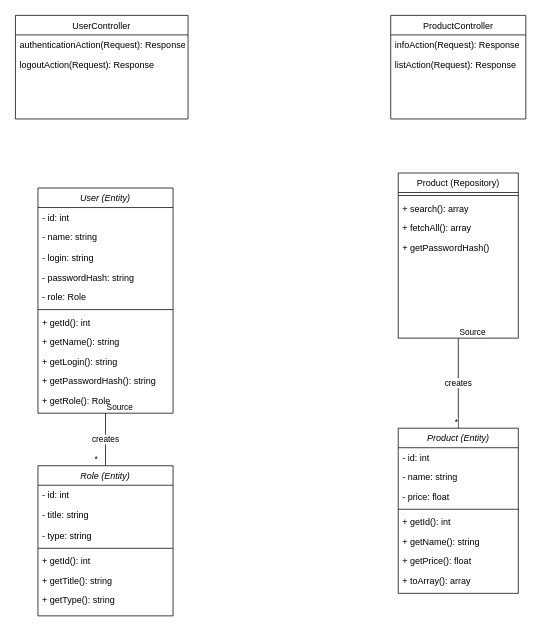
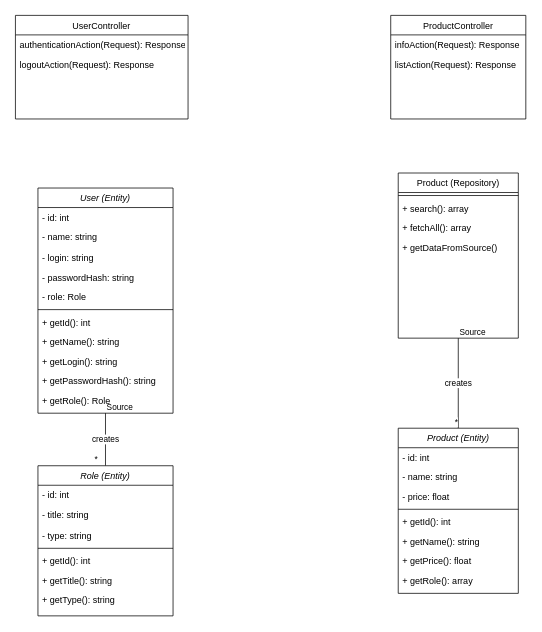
(449, 248) -> (454, 248)
(444, 581) -> (443, 581)
